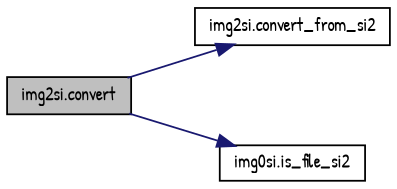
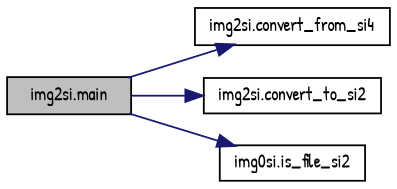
(292, 27) -> (292, 27)
(69, 96) -> (69, 96)
none -> (292, 96)
